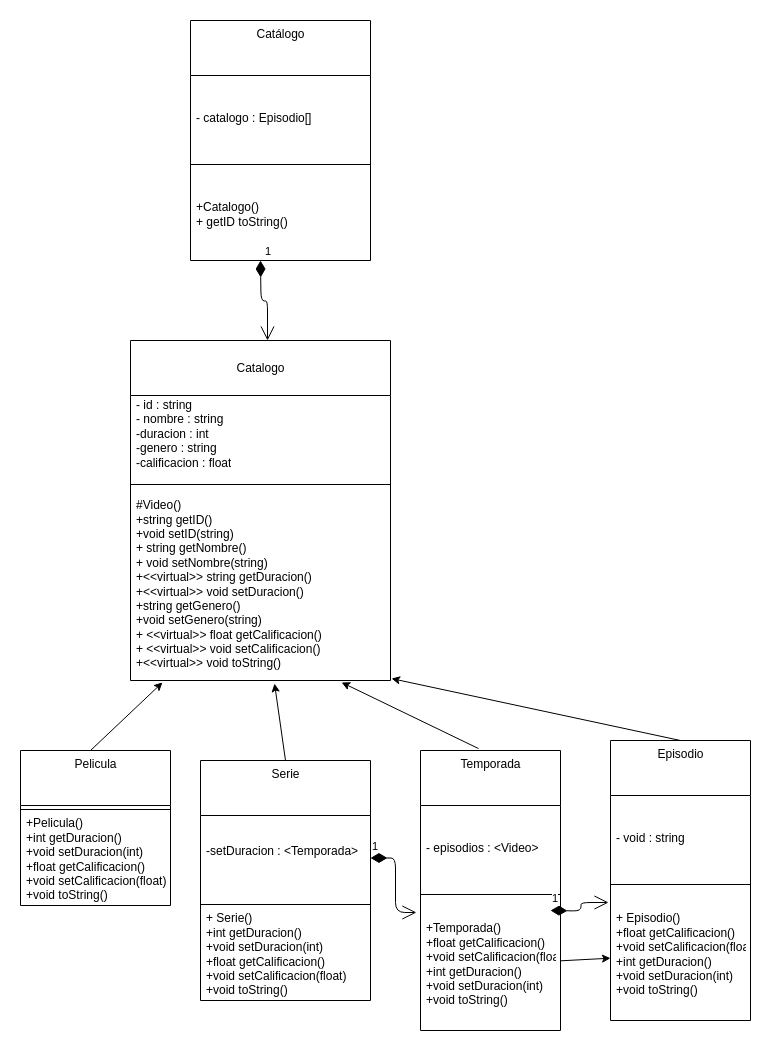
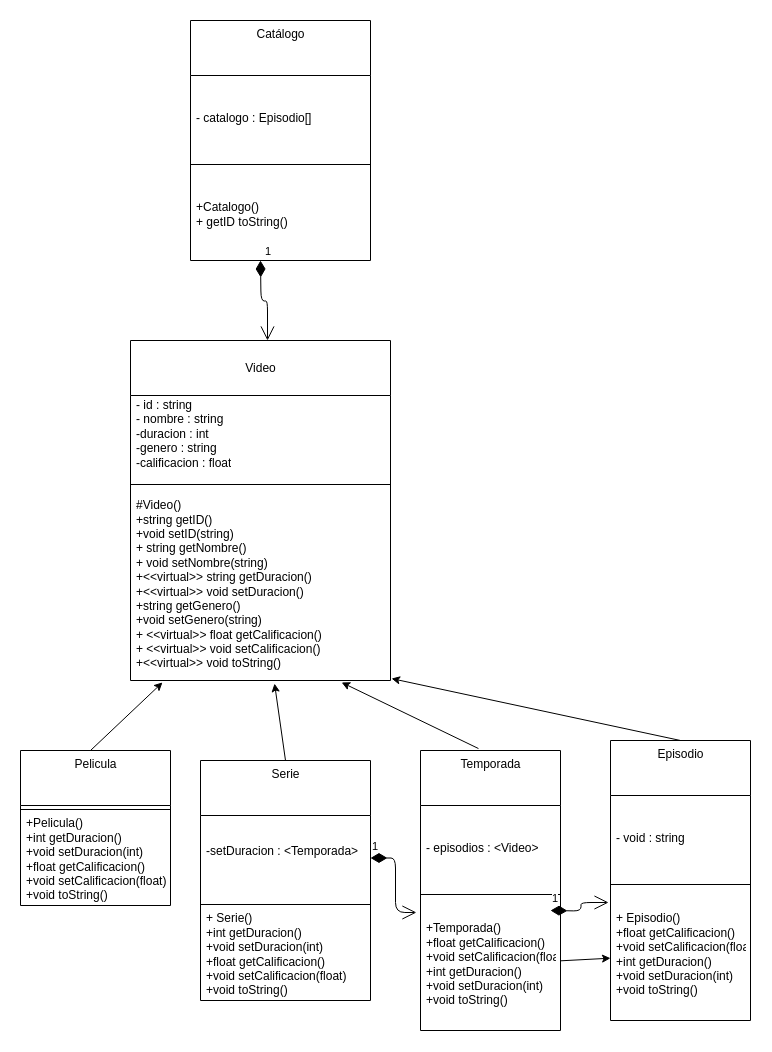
(261, 355) -> (261, 355)
